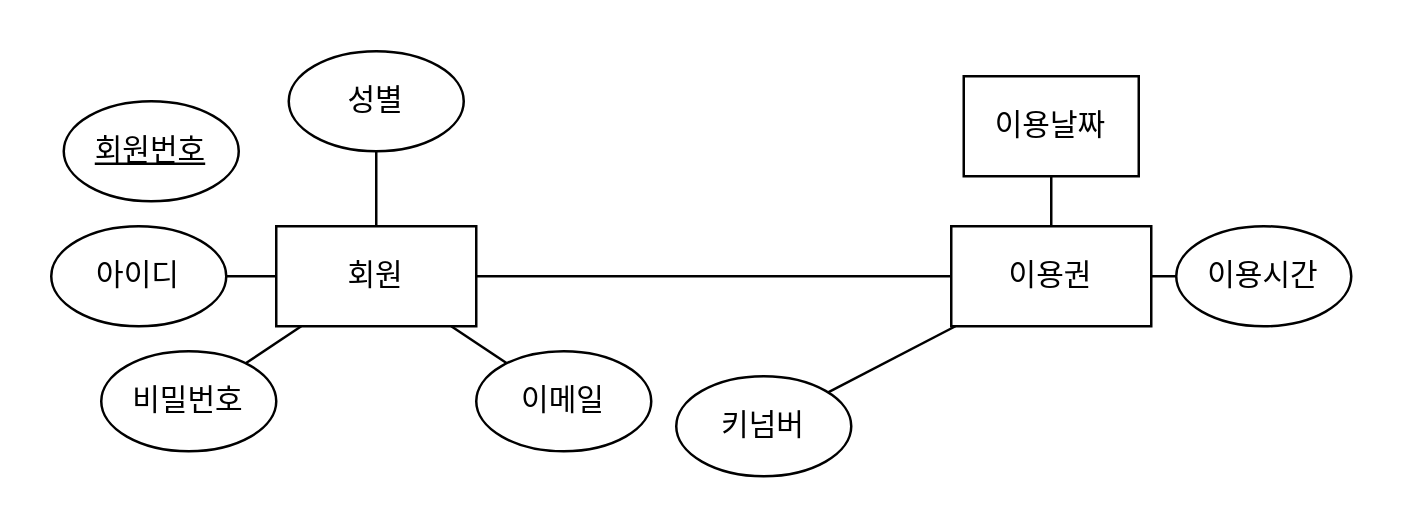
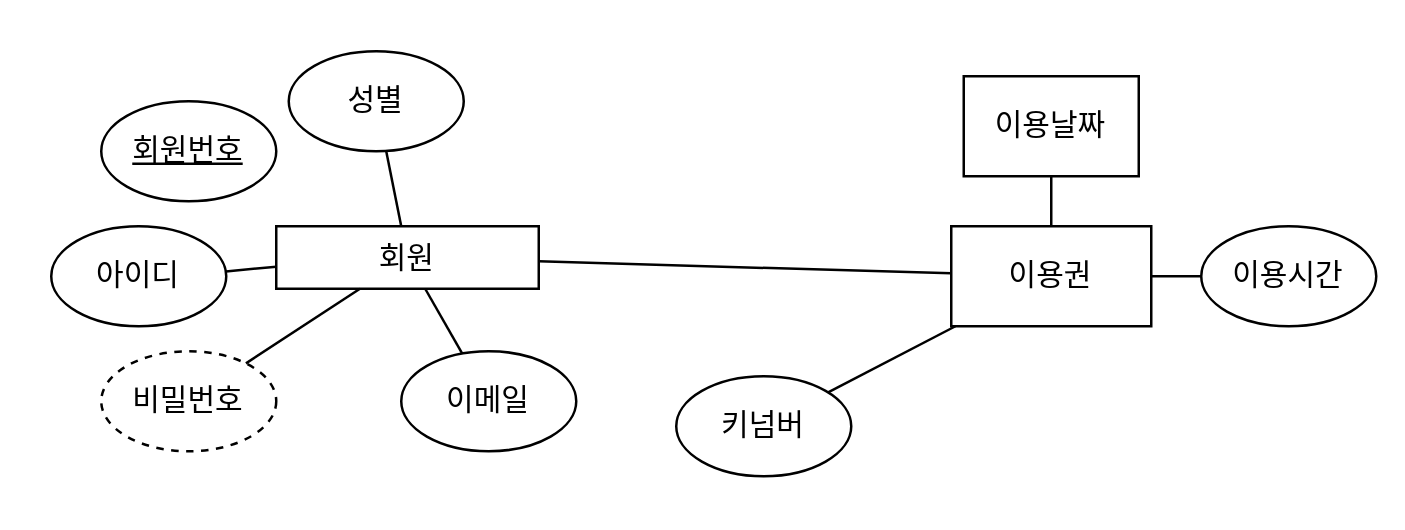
(151, 151) -> (189, 151)
(376, 276) -> (408, 258)
(1264, 276) -> (1289, 276)
(189, 401) -> (189, 401)
(564, 401) -> (489, 401)
